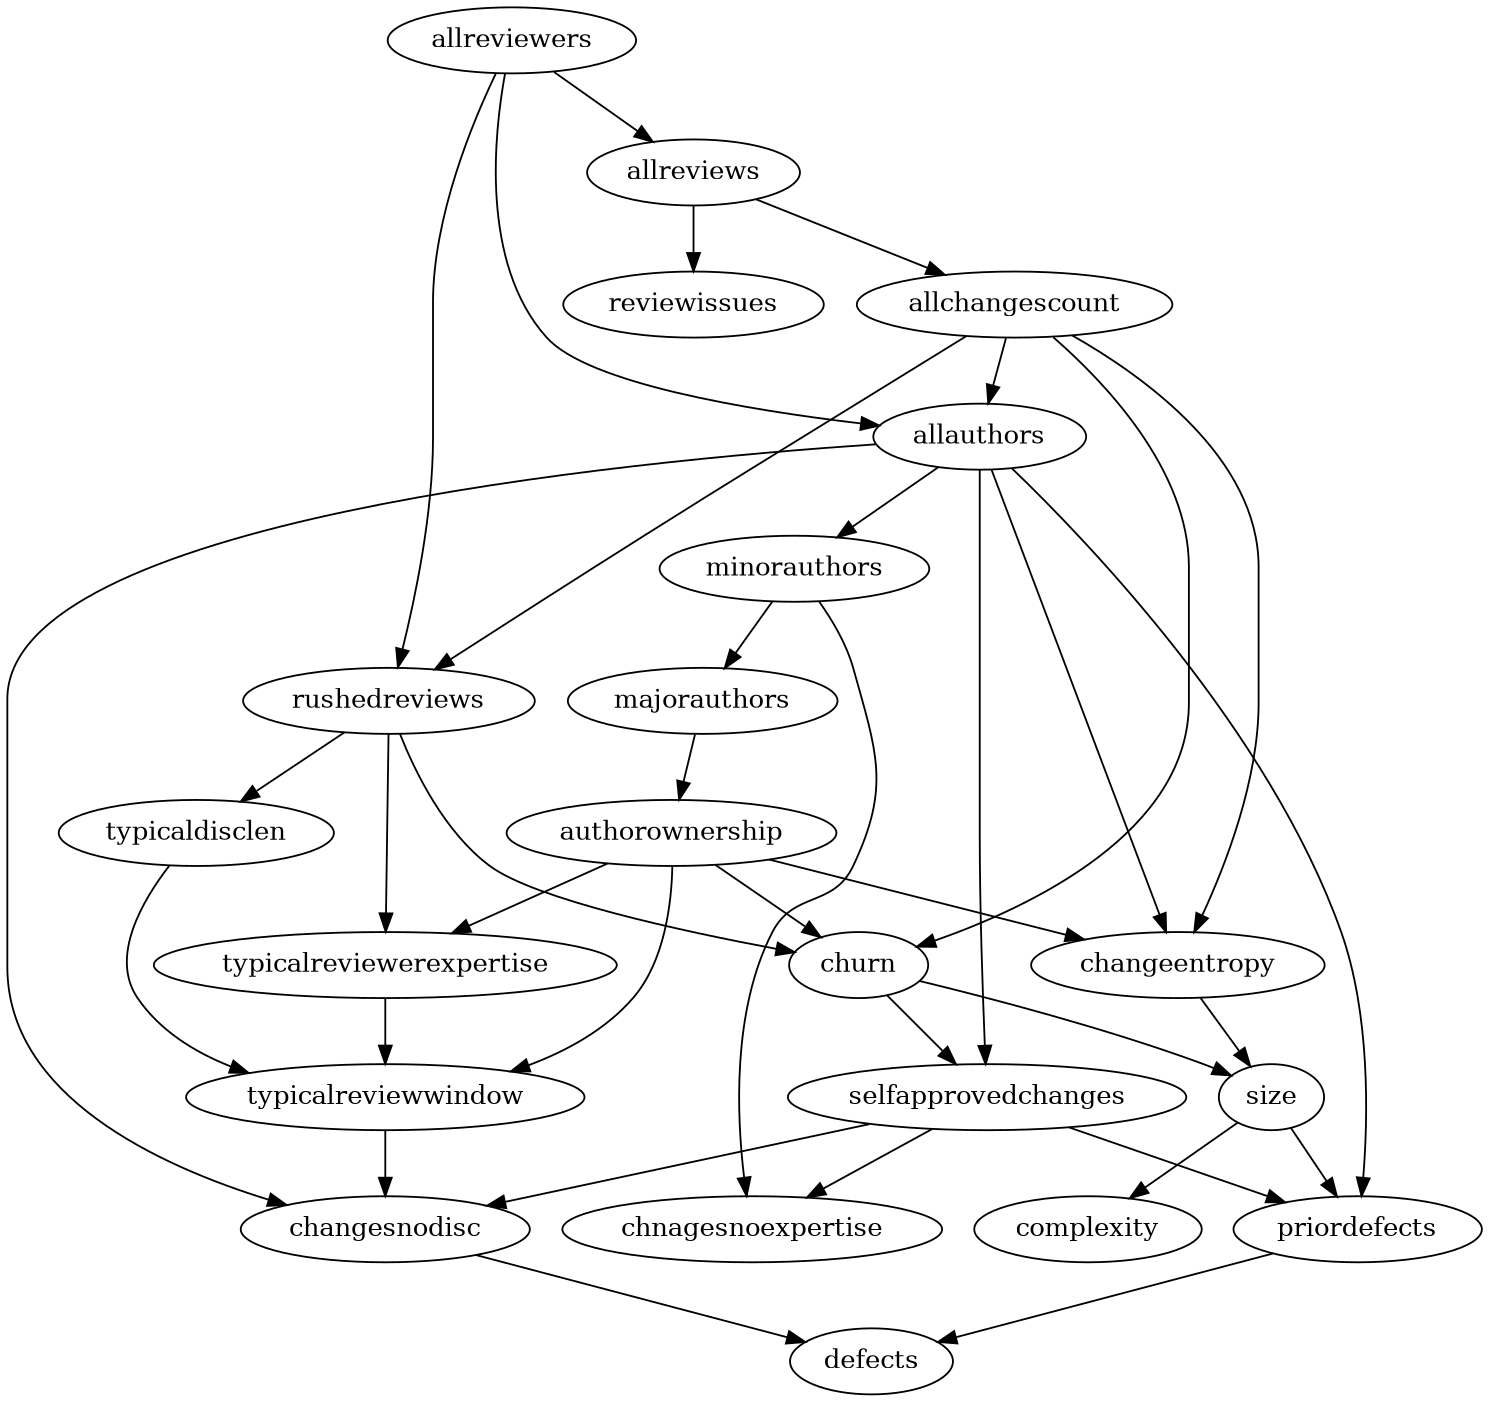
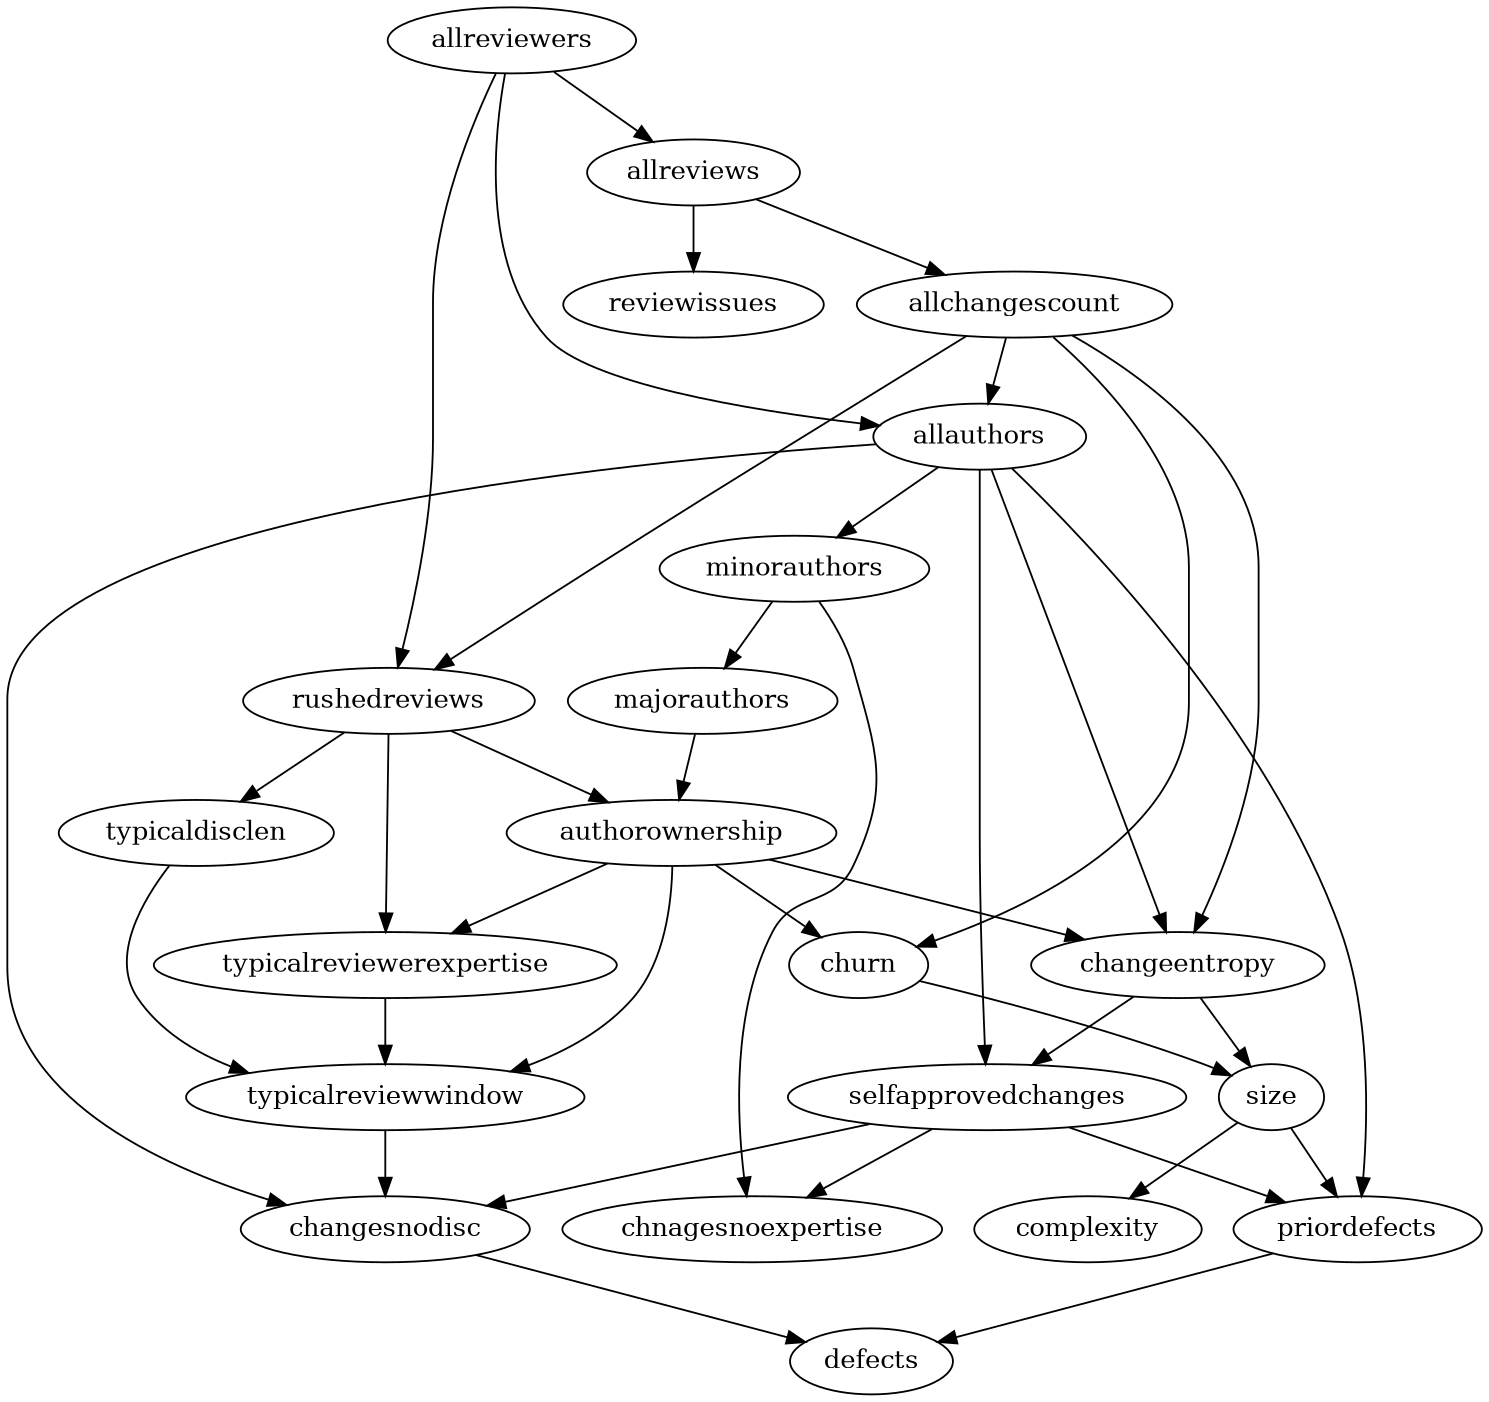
(564, 898) -> (521, 763)
(915, 1023) -> (1102, 1018)
